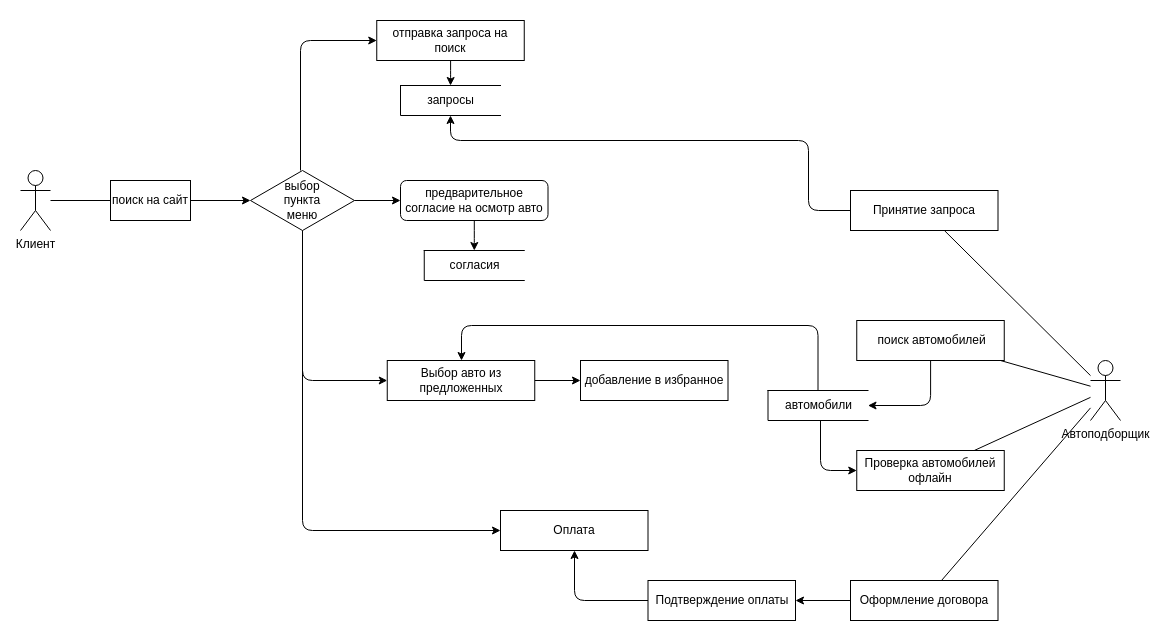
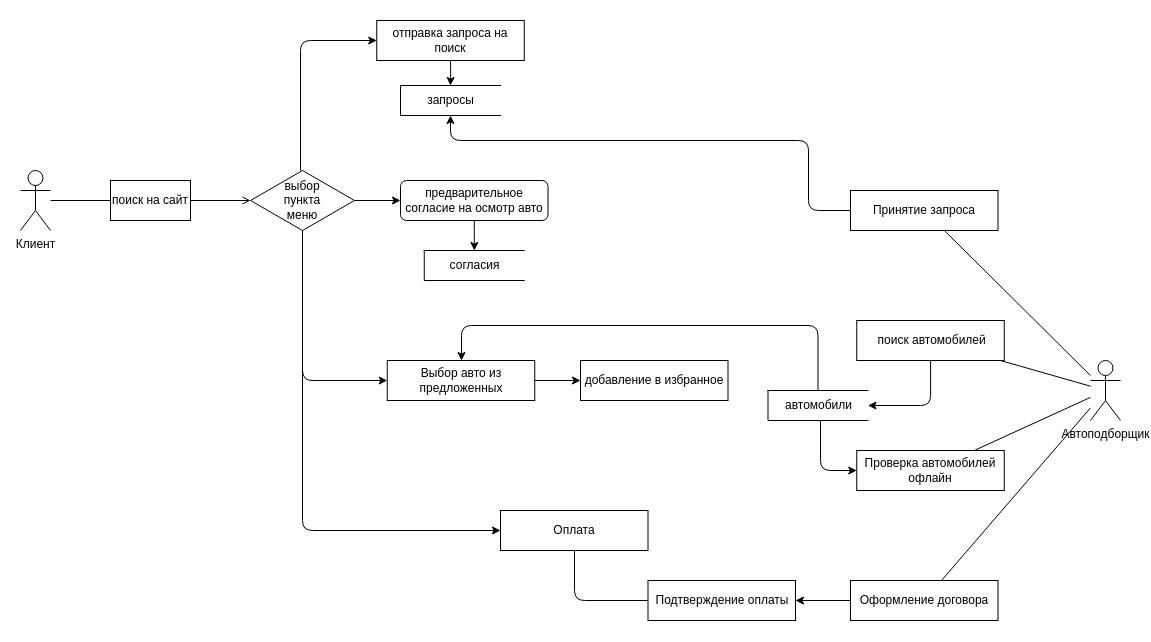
(242, 201) -> (244, 201)
(575, 558) -> (575, 556)
